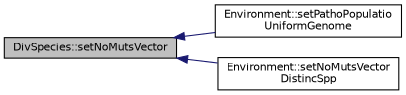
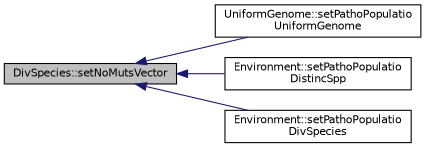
(308, 21) -> (318, 21)
(308, 74) -> (318, 74)
none -> (318, 126)
